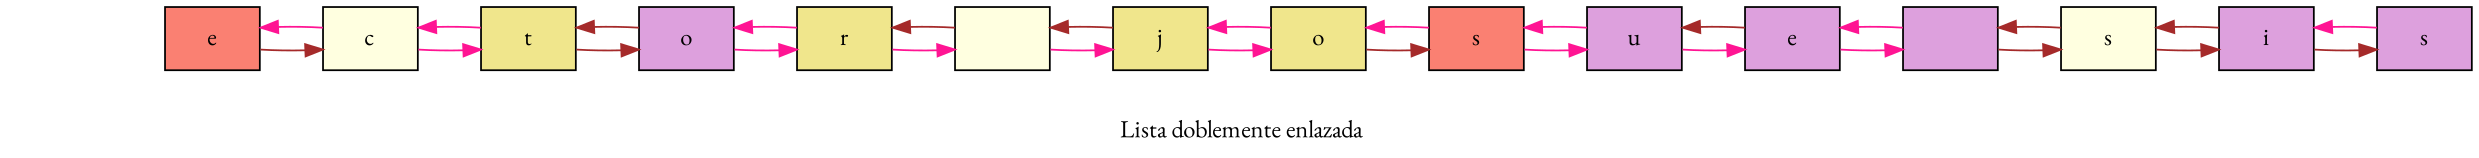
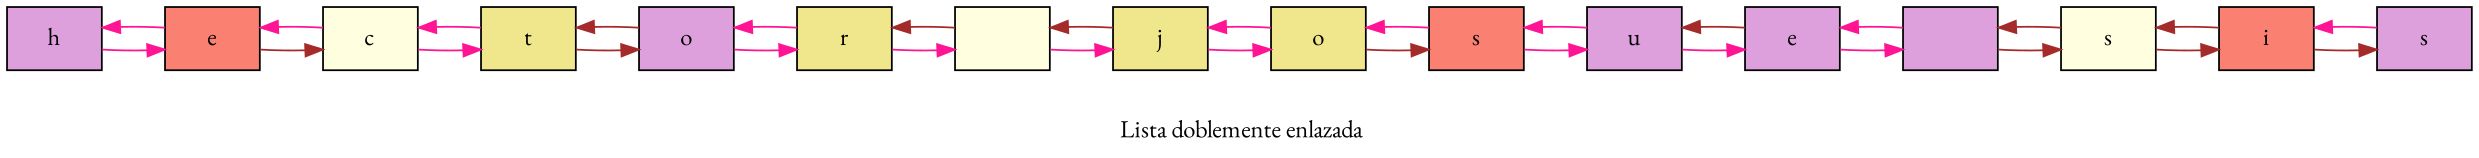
none -> (54, 39)
(2266, 39) -> (2266, 39)
